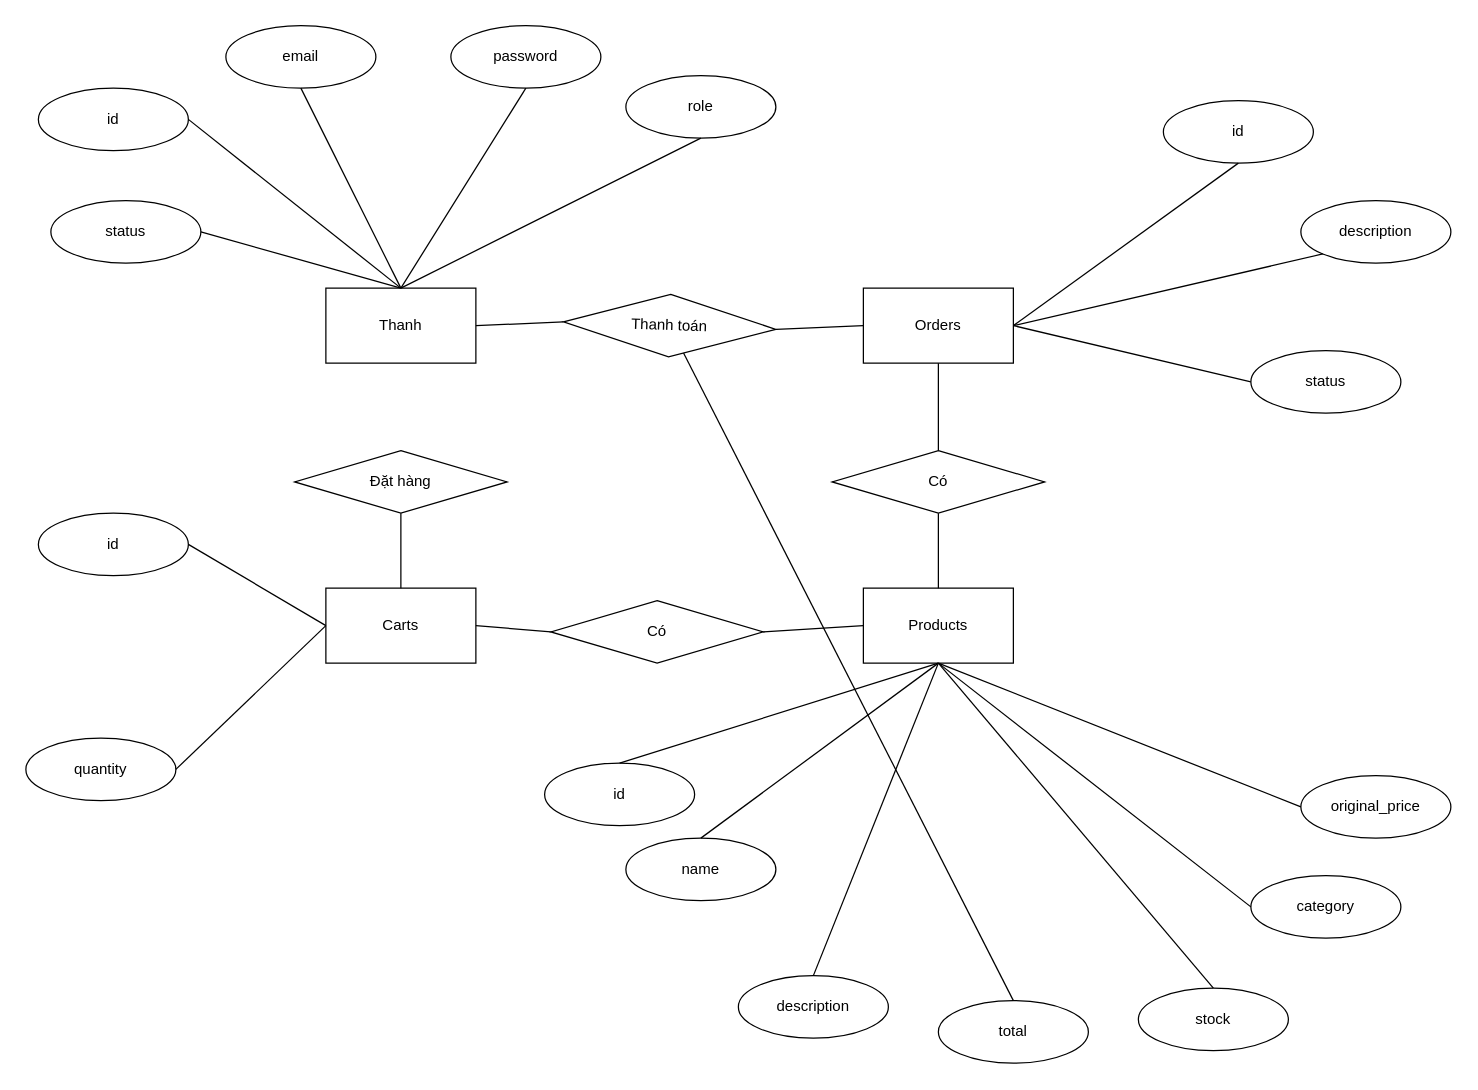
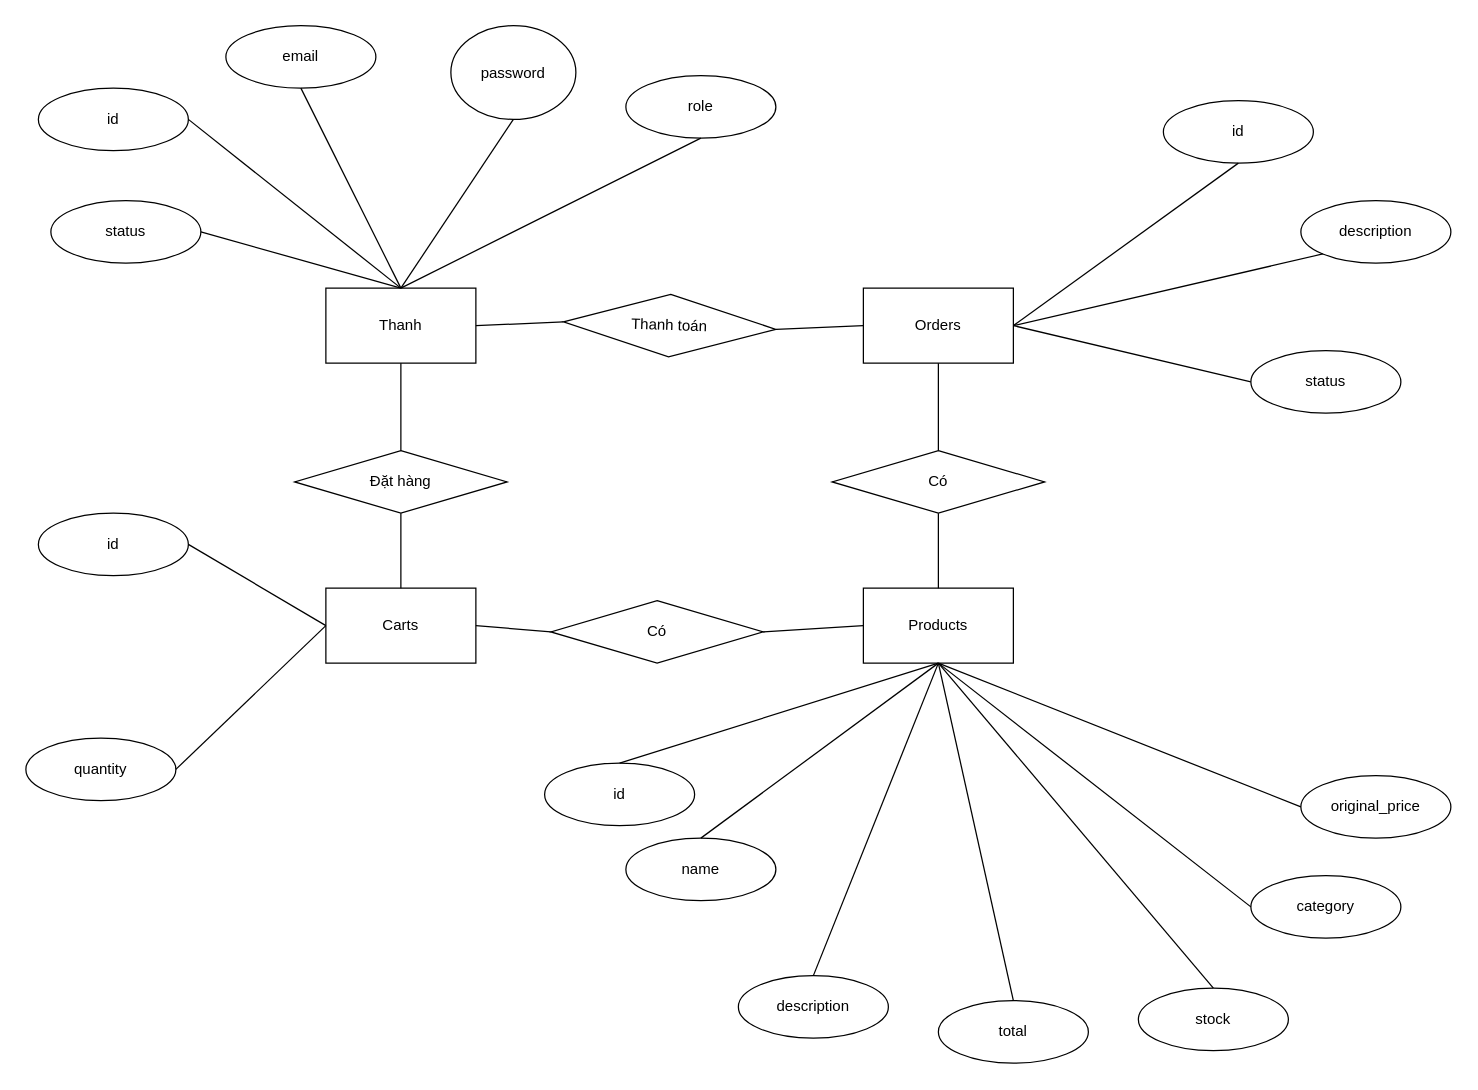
(526, 57) -> (513, 73)
none -> (401, 406)
(848, 676) -> (976, 834)
